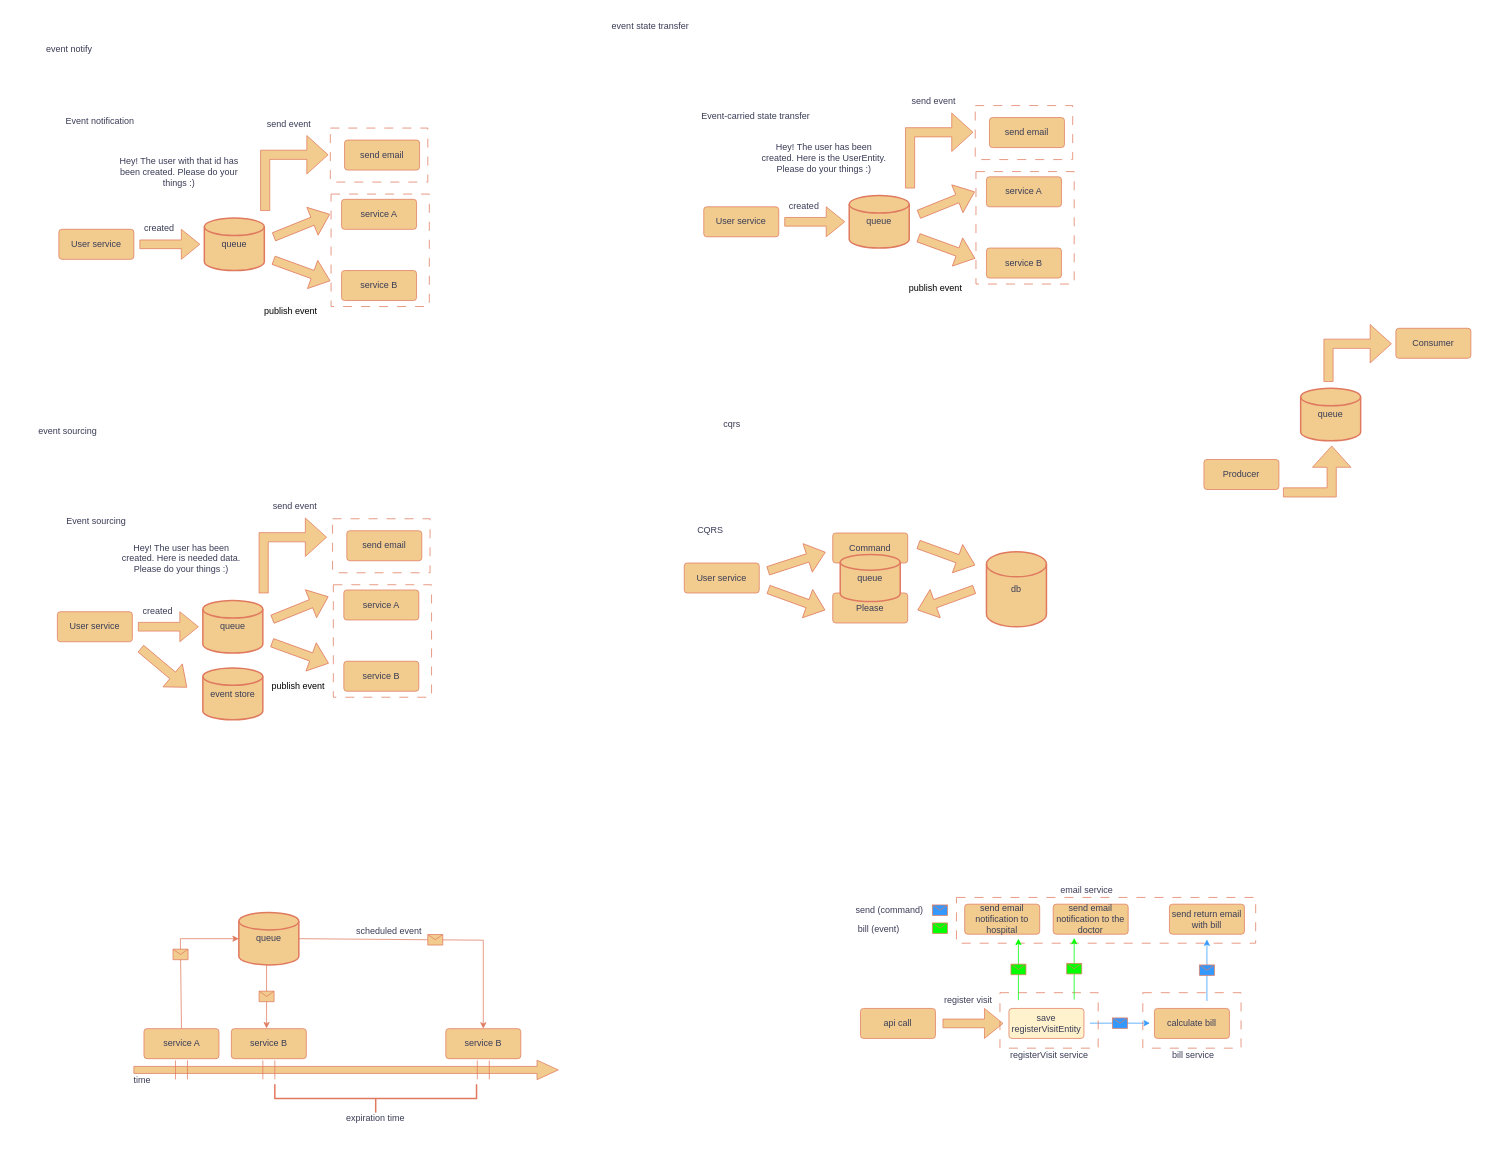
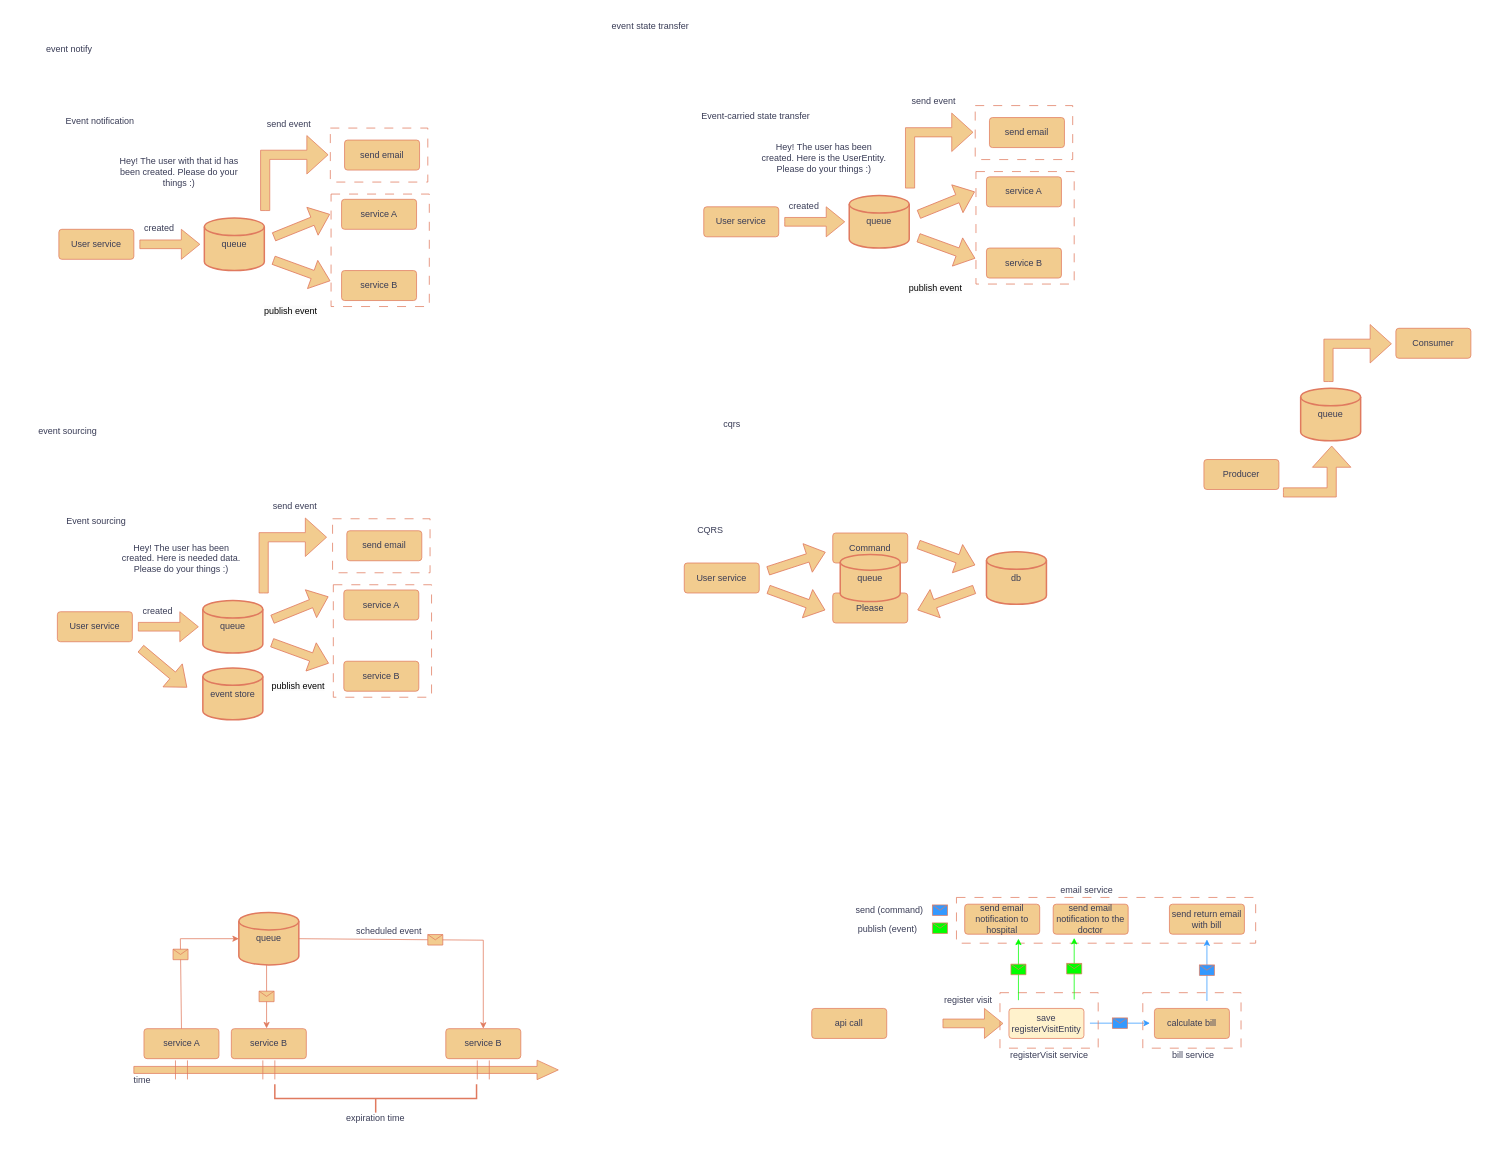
(1017, 589) -> (1017, 578)
(884, 929) -> (893, 929)
(898, 1023) -> (849, 1023)
